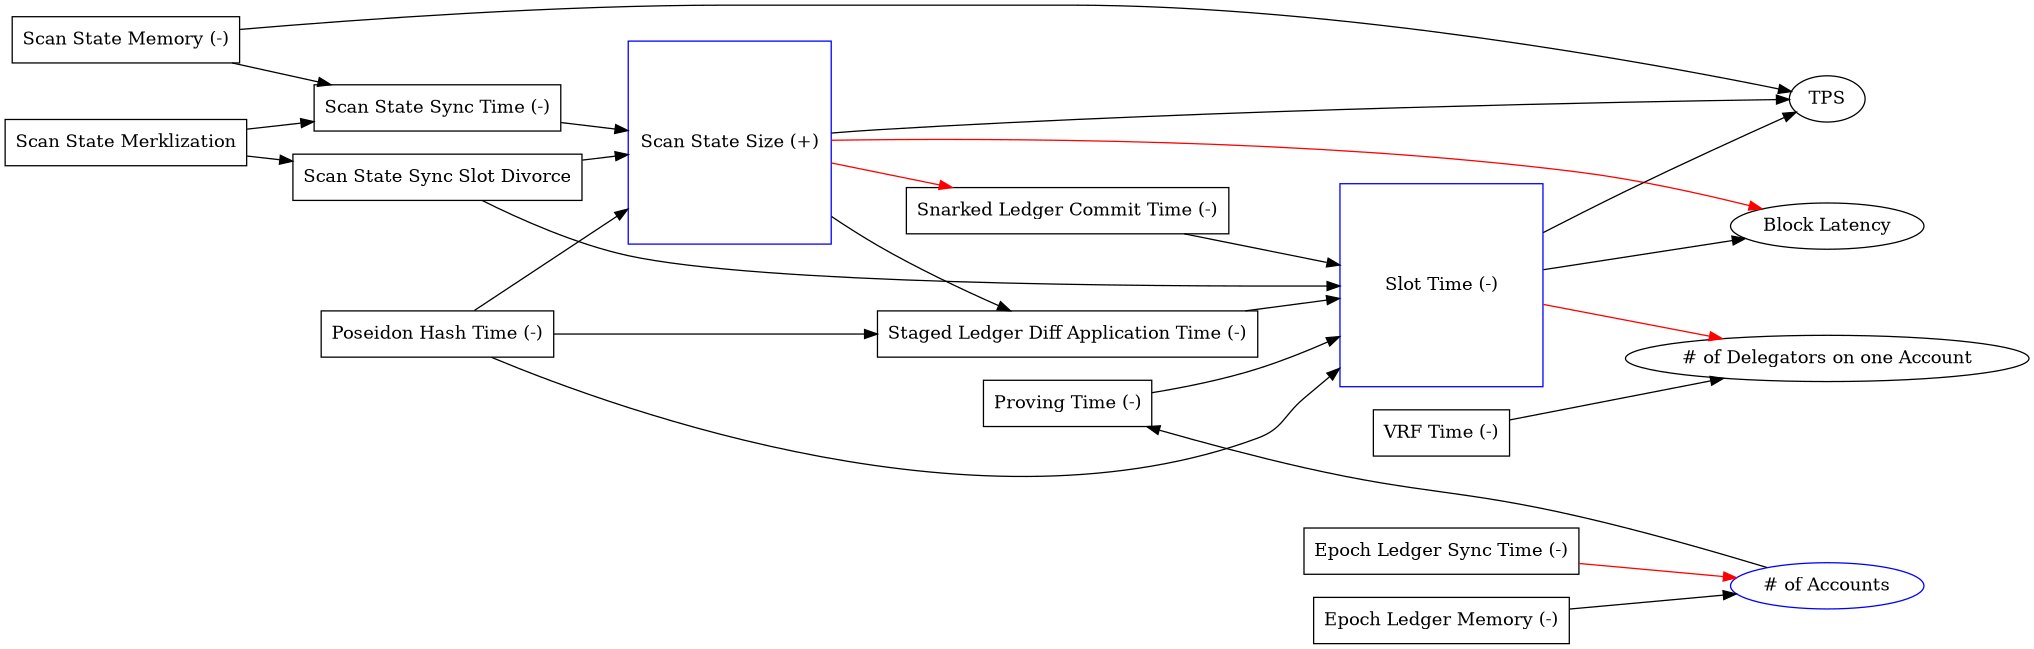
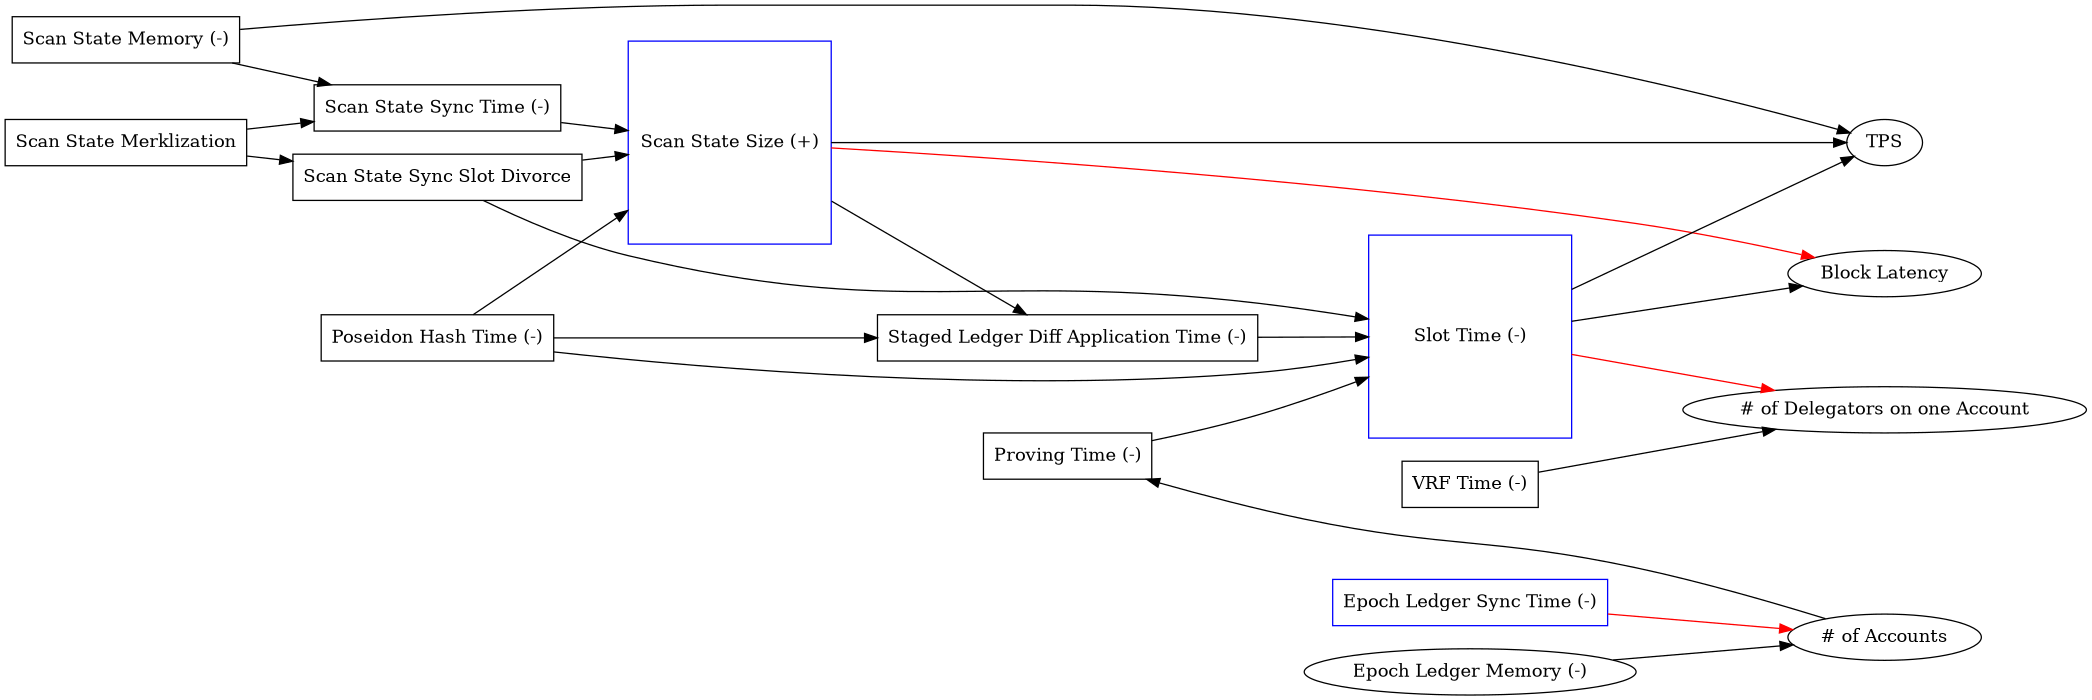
(1068, 211) -> none
(1441, 551) -> (1470, 603)
(1827, 586) -> (1885, 637)
(1441, 621) -> (1470, 672)
